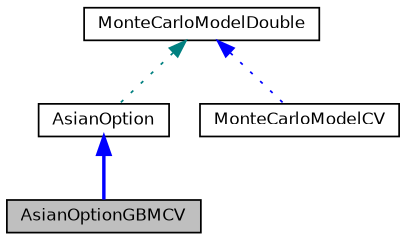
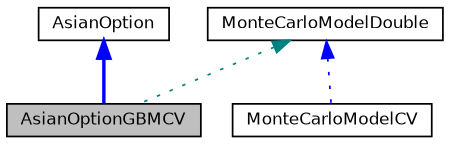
(147, 78) -> (206, 76)
